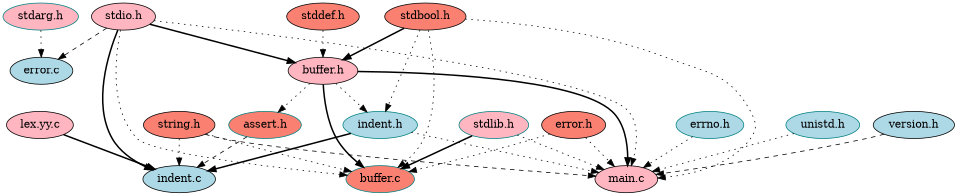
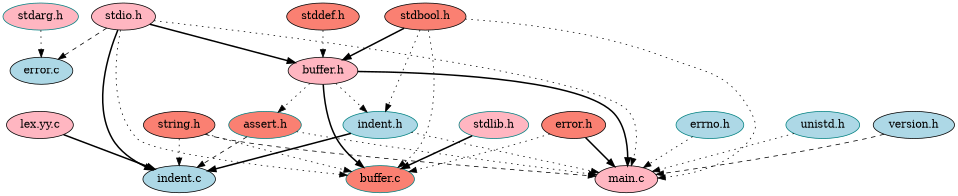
(597, 149) -> (597, 149)
(557, 151) -> (450, 155)
